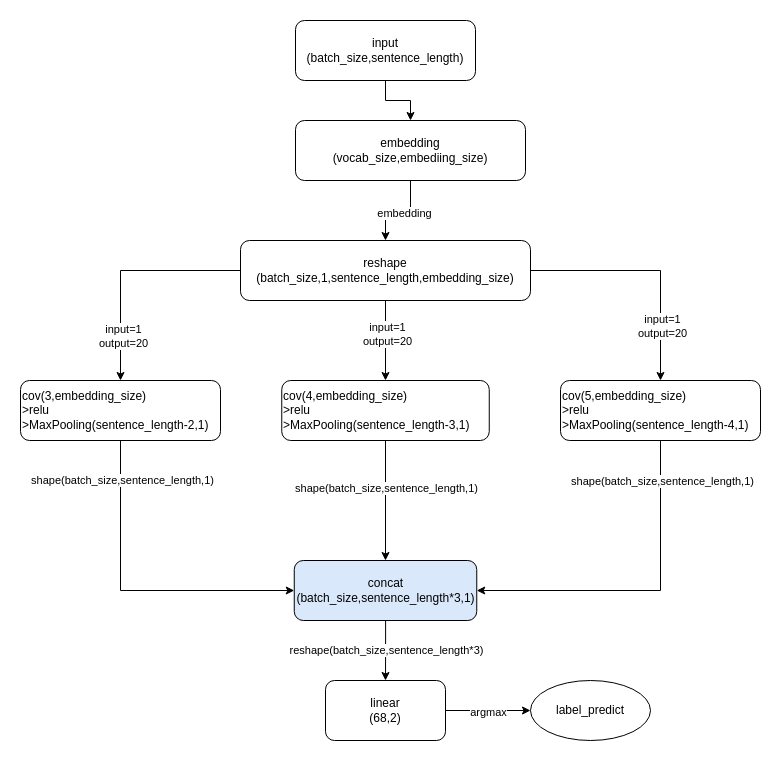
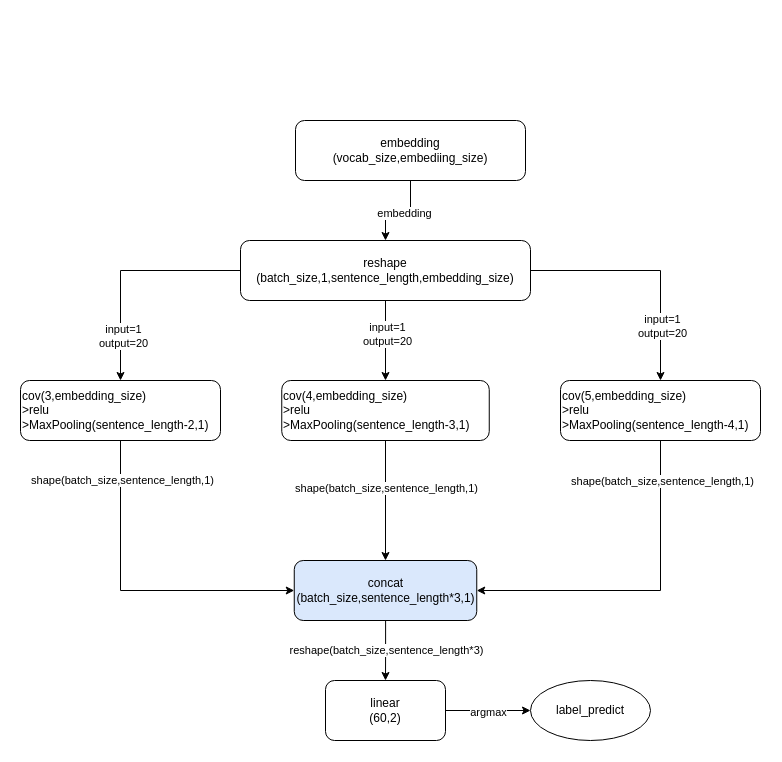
(386, 51) -> none
(395, 101) -> none
(386, 711) -> (386, 711)
